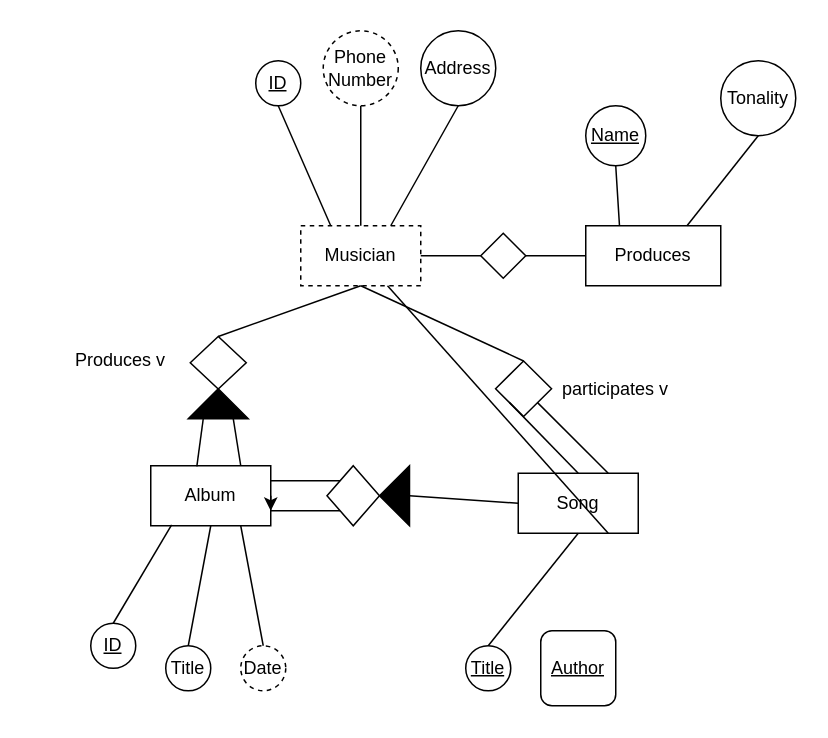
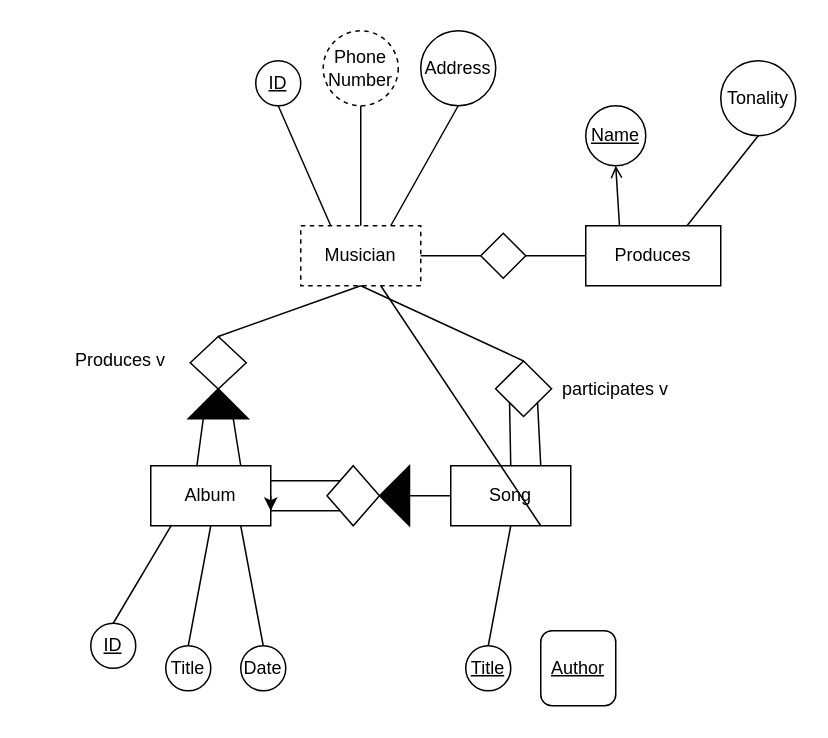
(616, 171) -> (616, 172)
(578, 503) -> (511, 496)
(263, 668) -> (263, 668)
